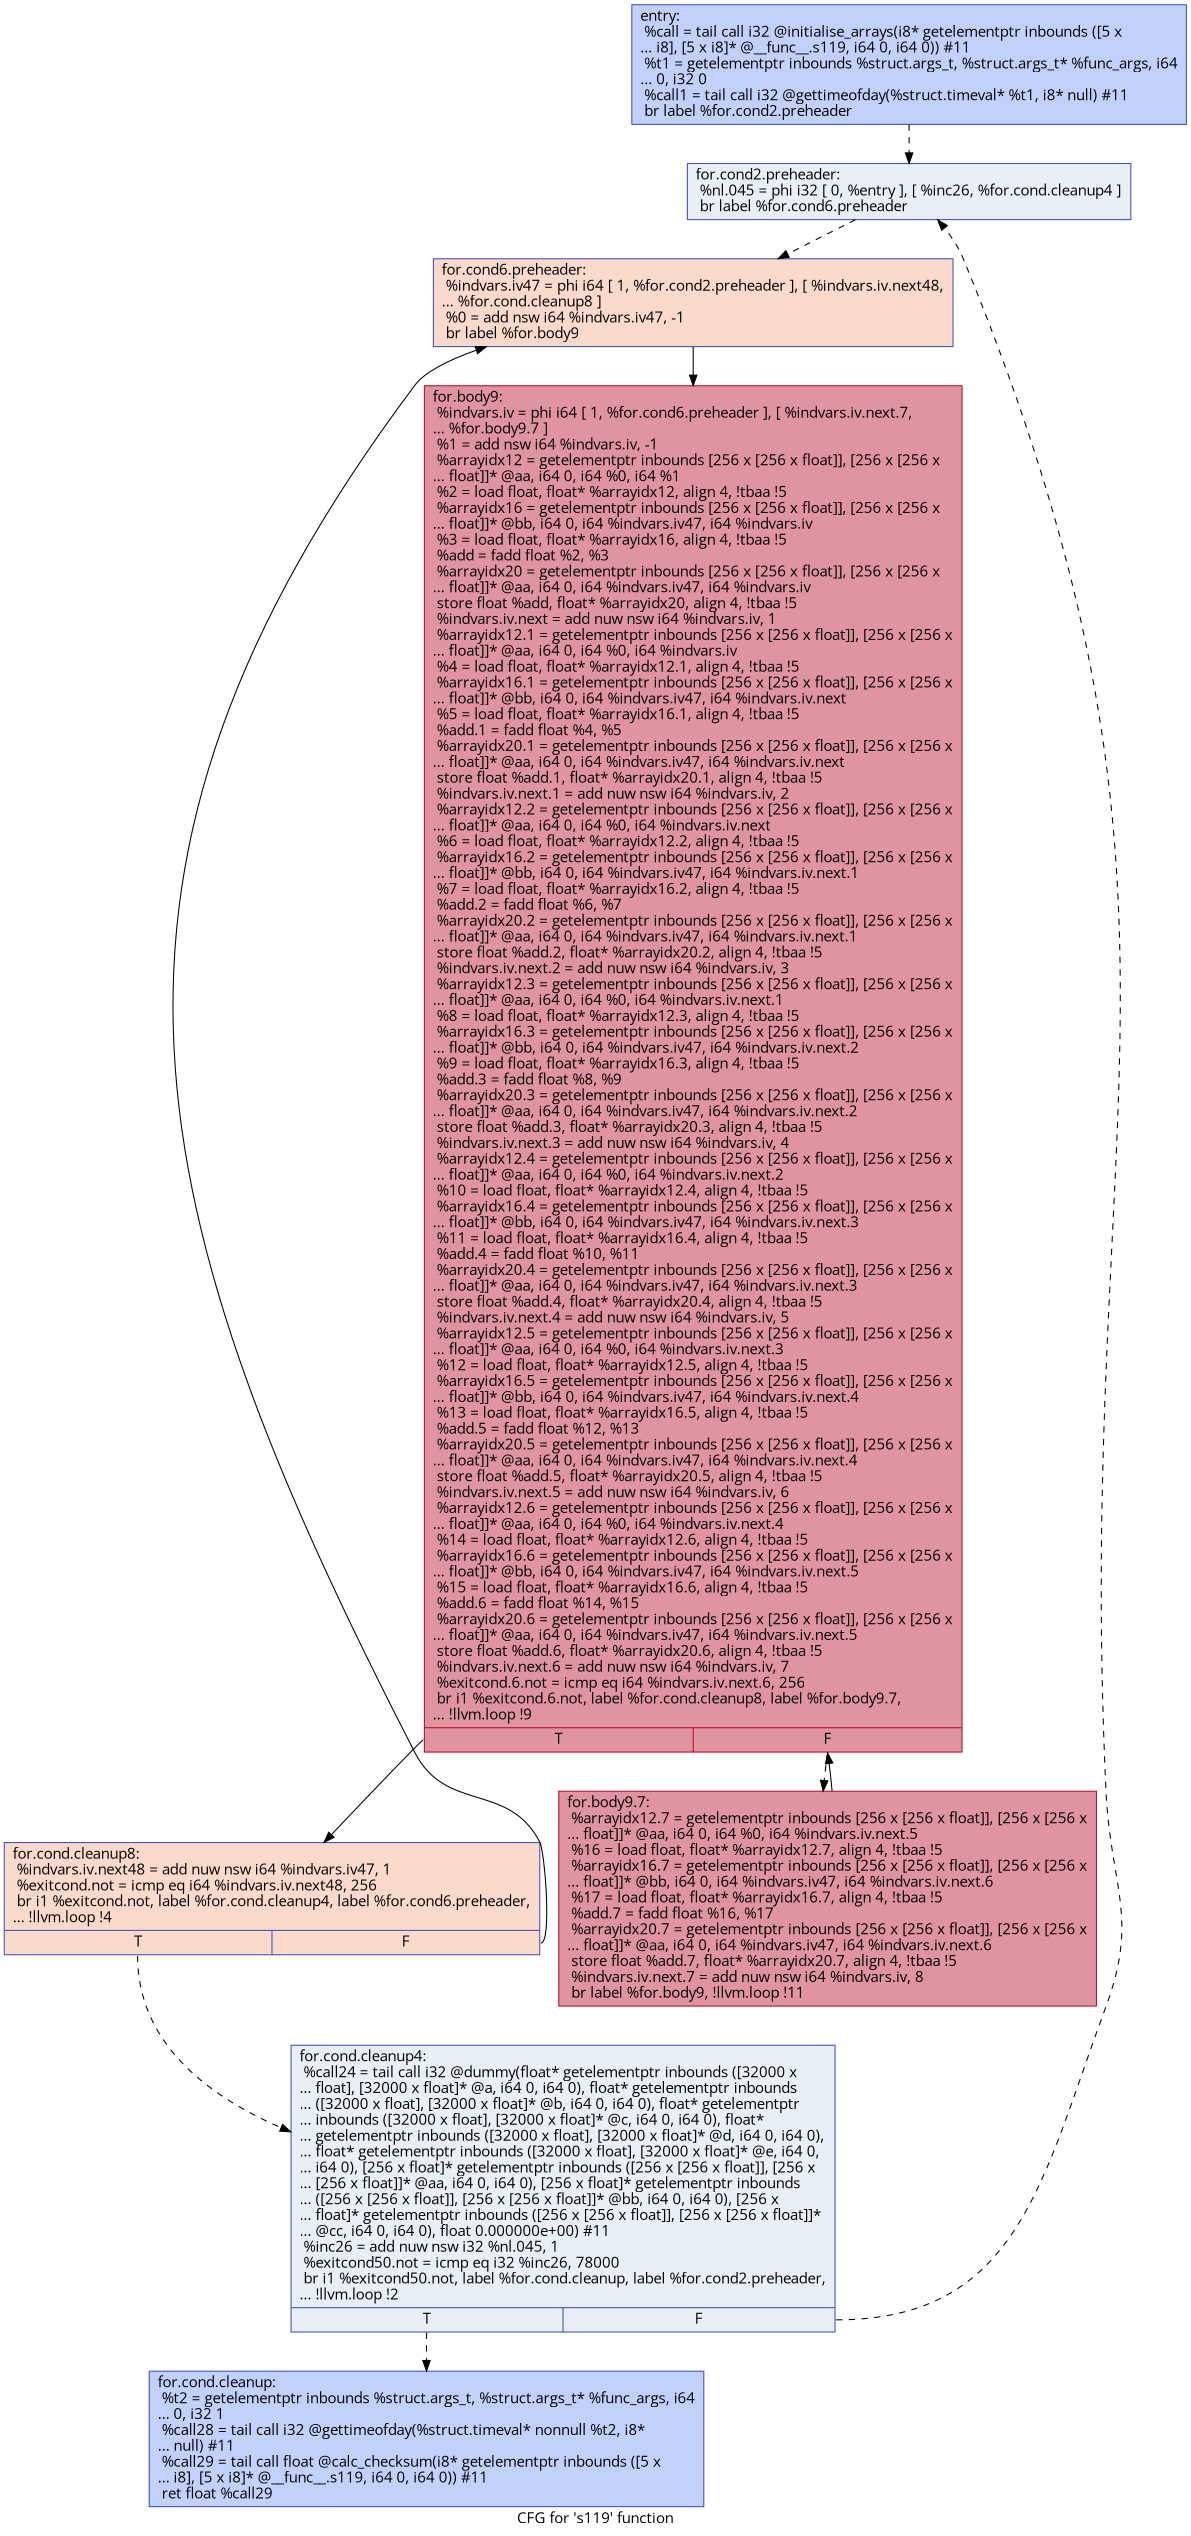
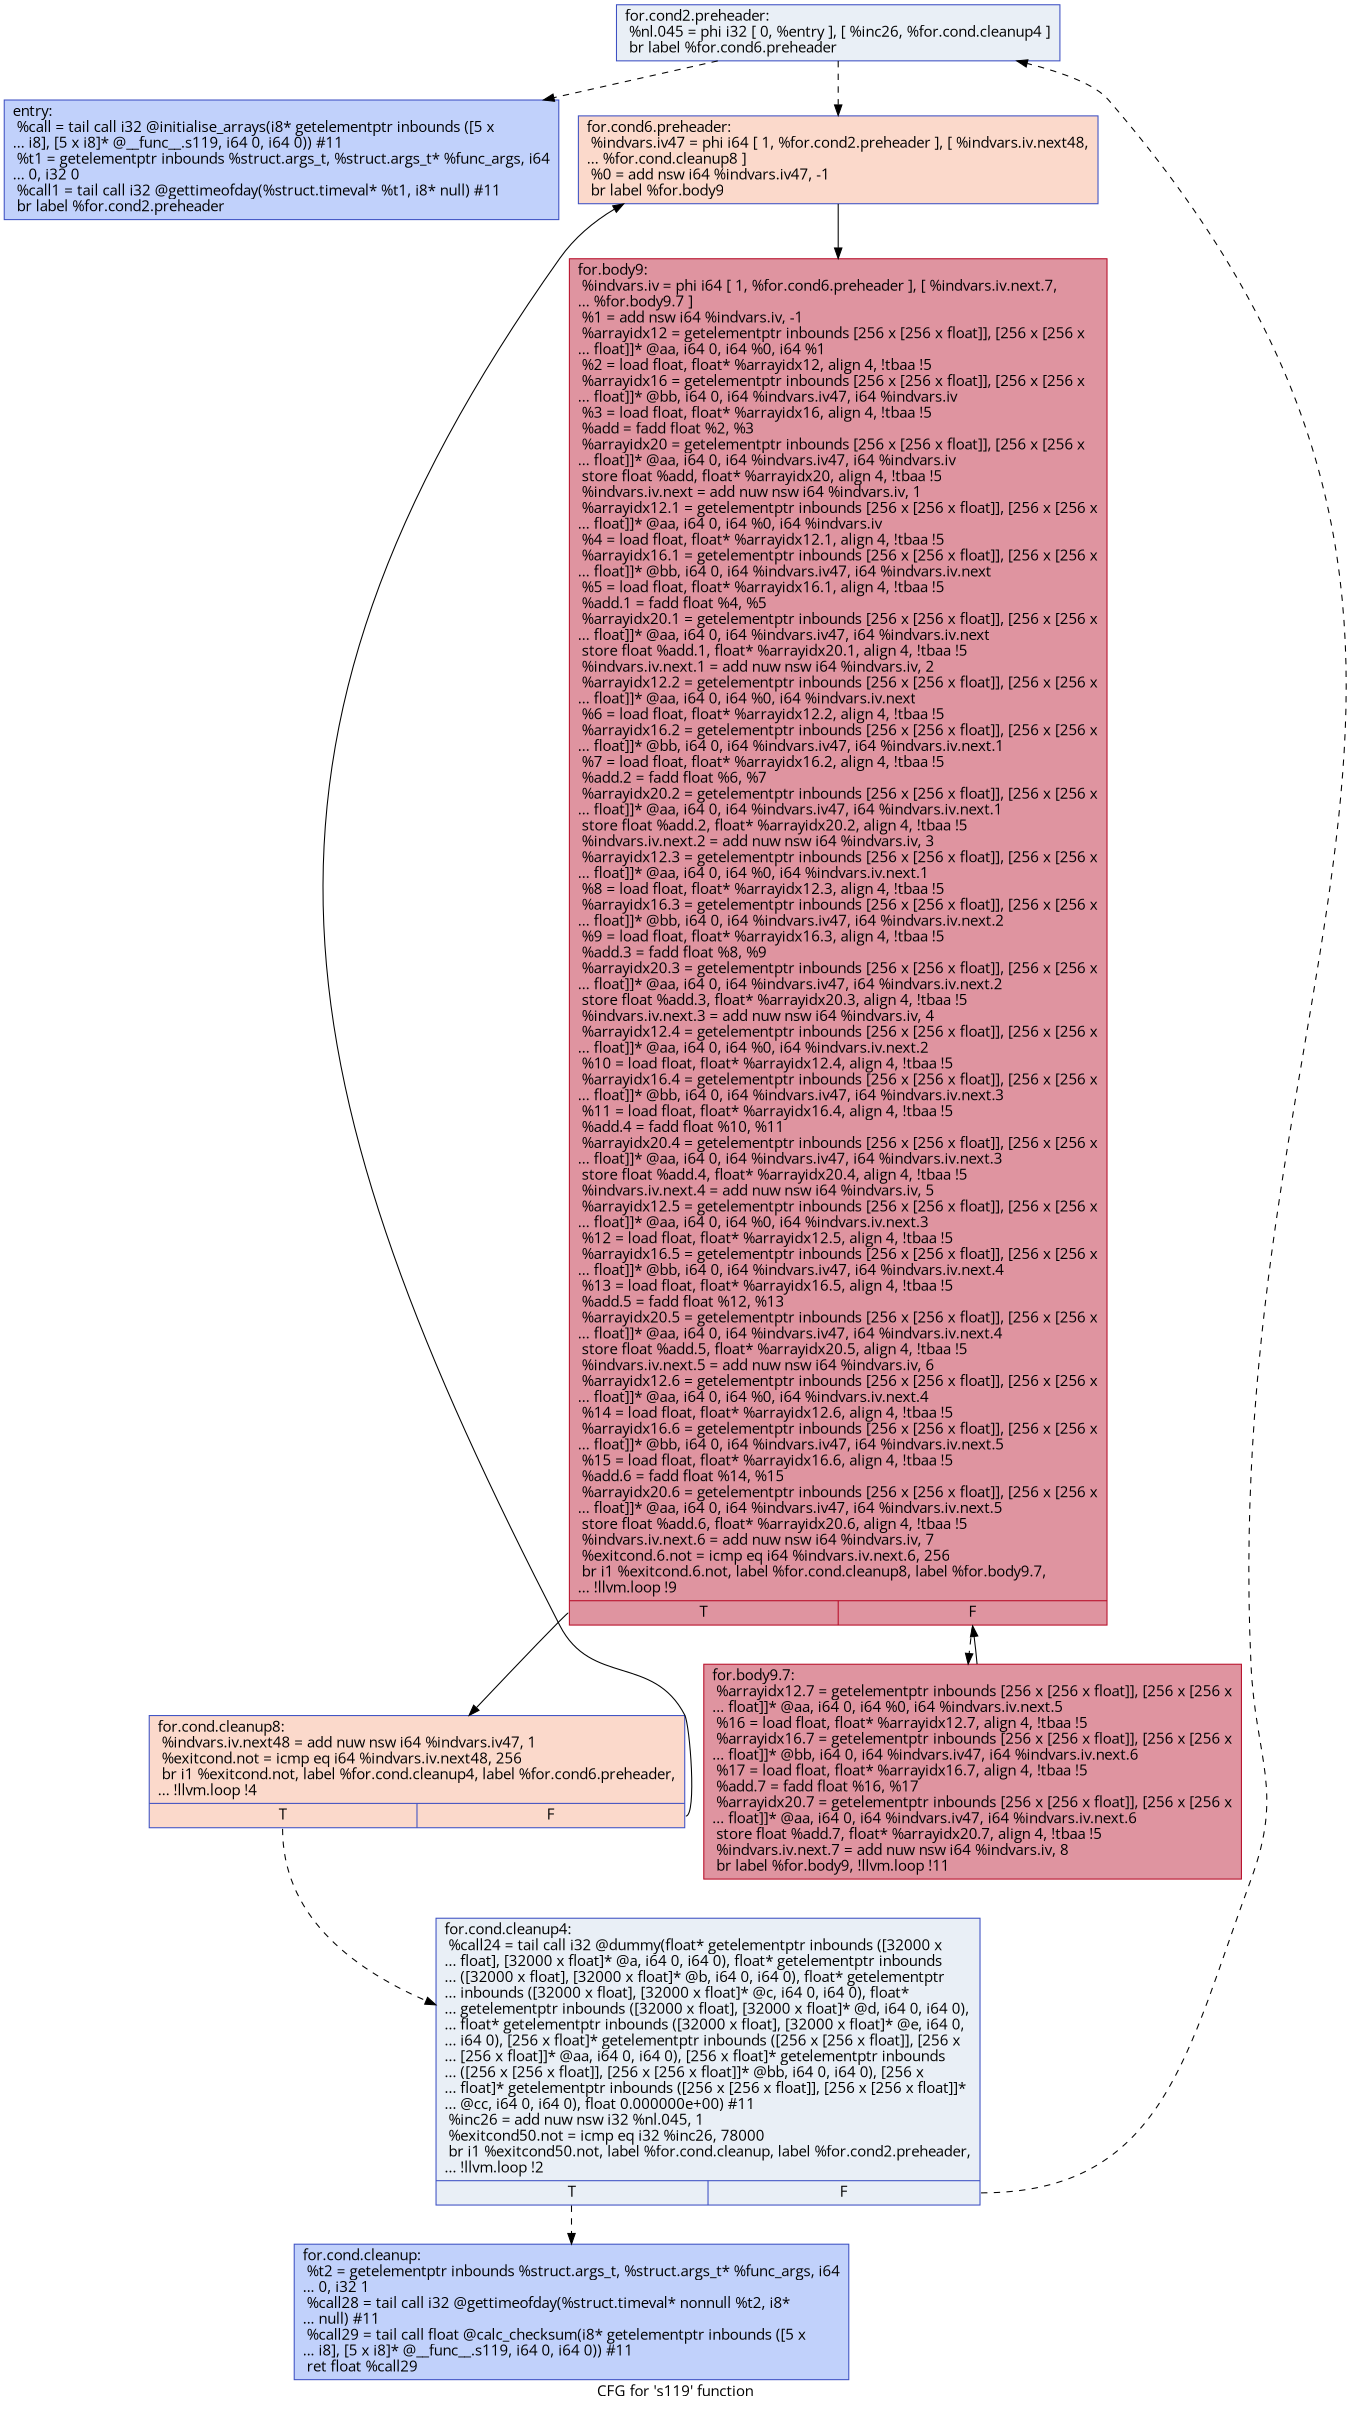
(909, 138) -> (636, 79)
